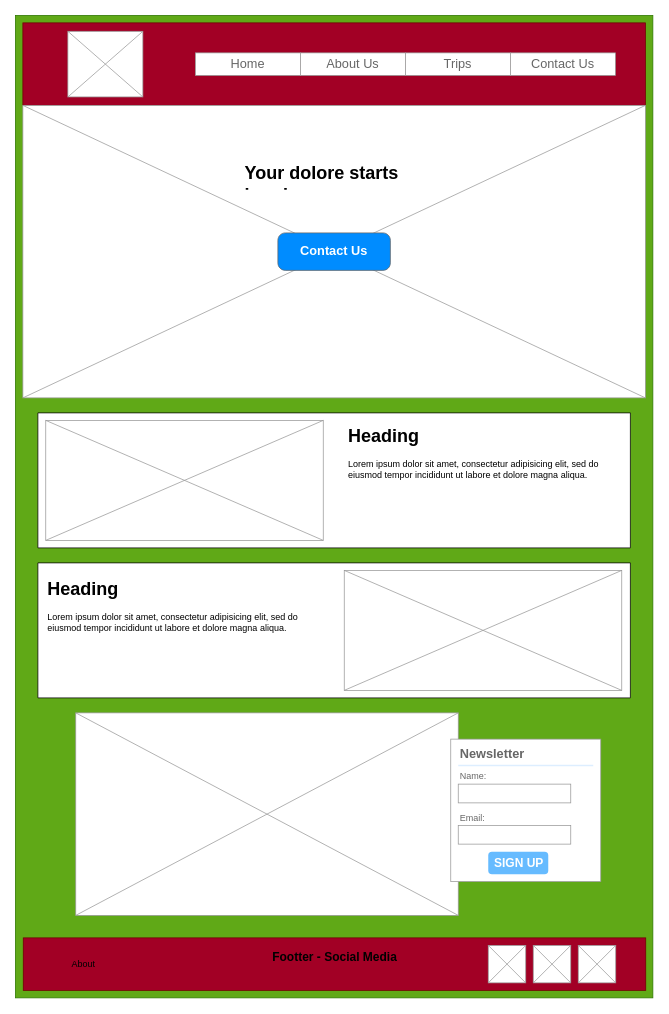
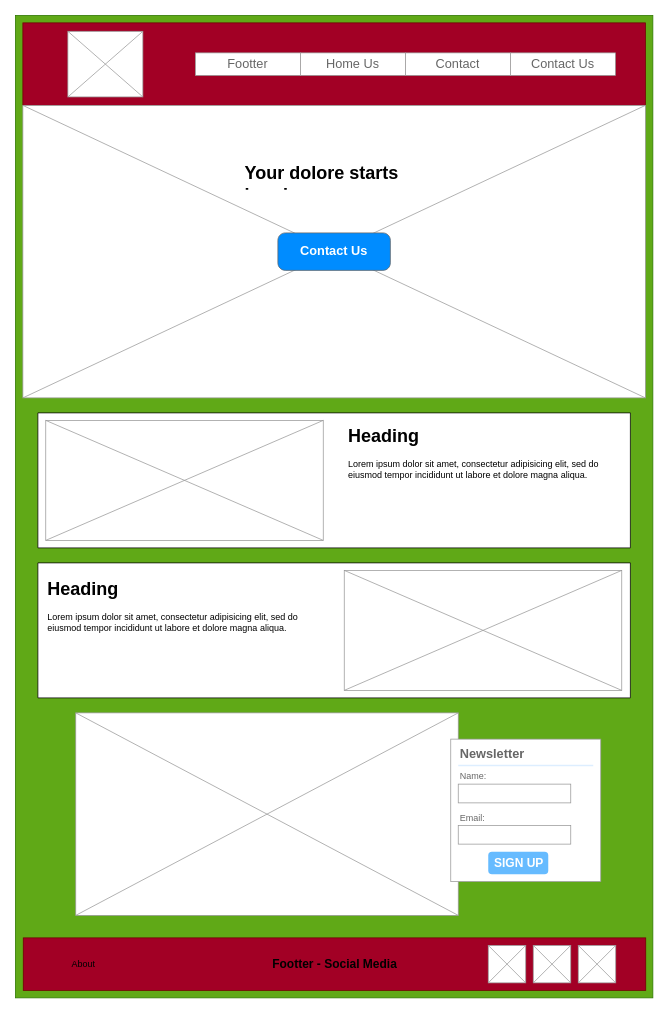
(248, 64) -> (248, 64)
(353, 64) -> (353, 64)
(458, 64) -> (458, 64)
(335, 957) -> (335, 964)
